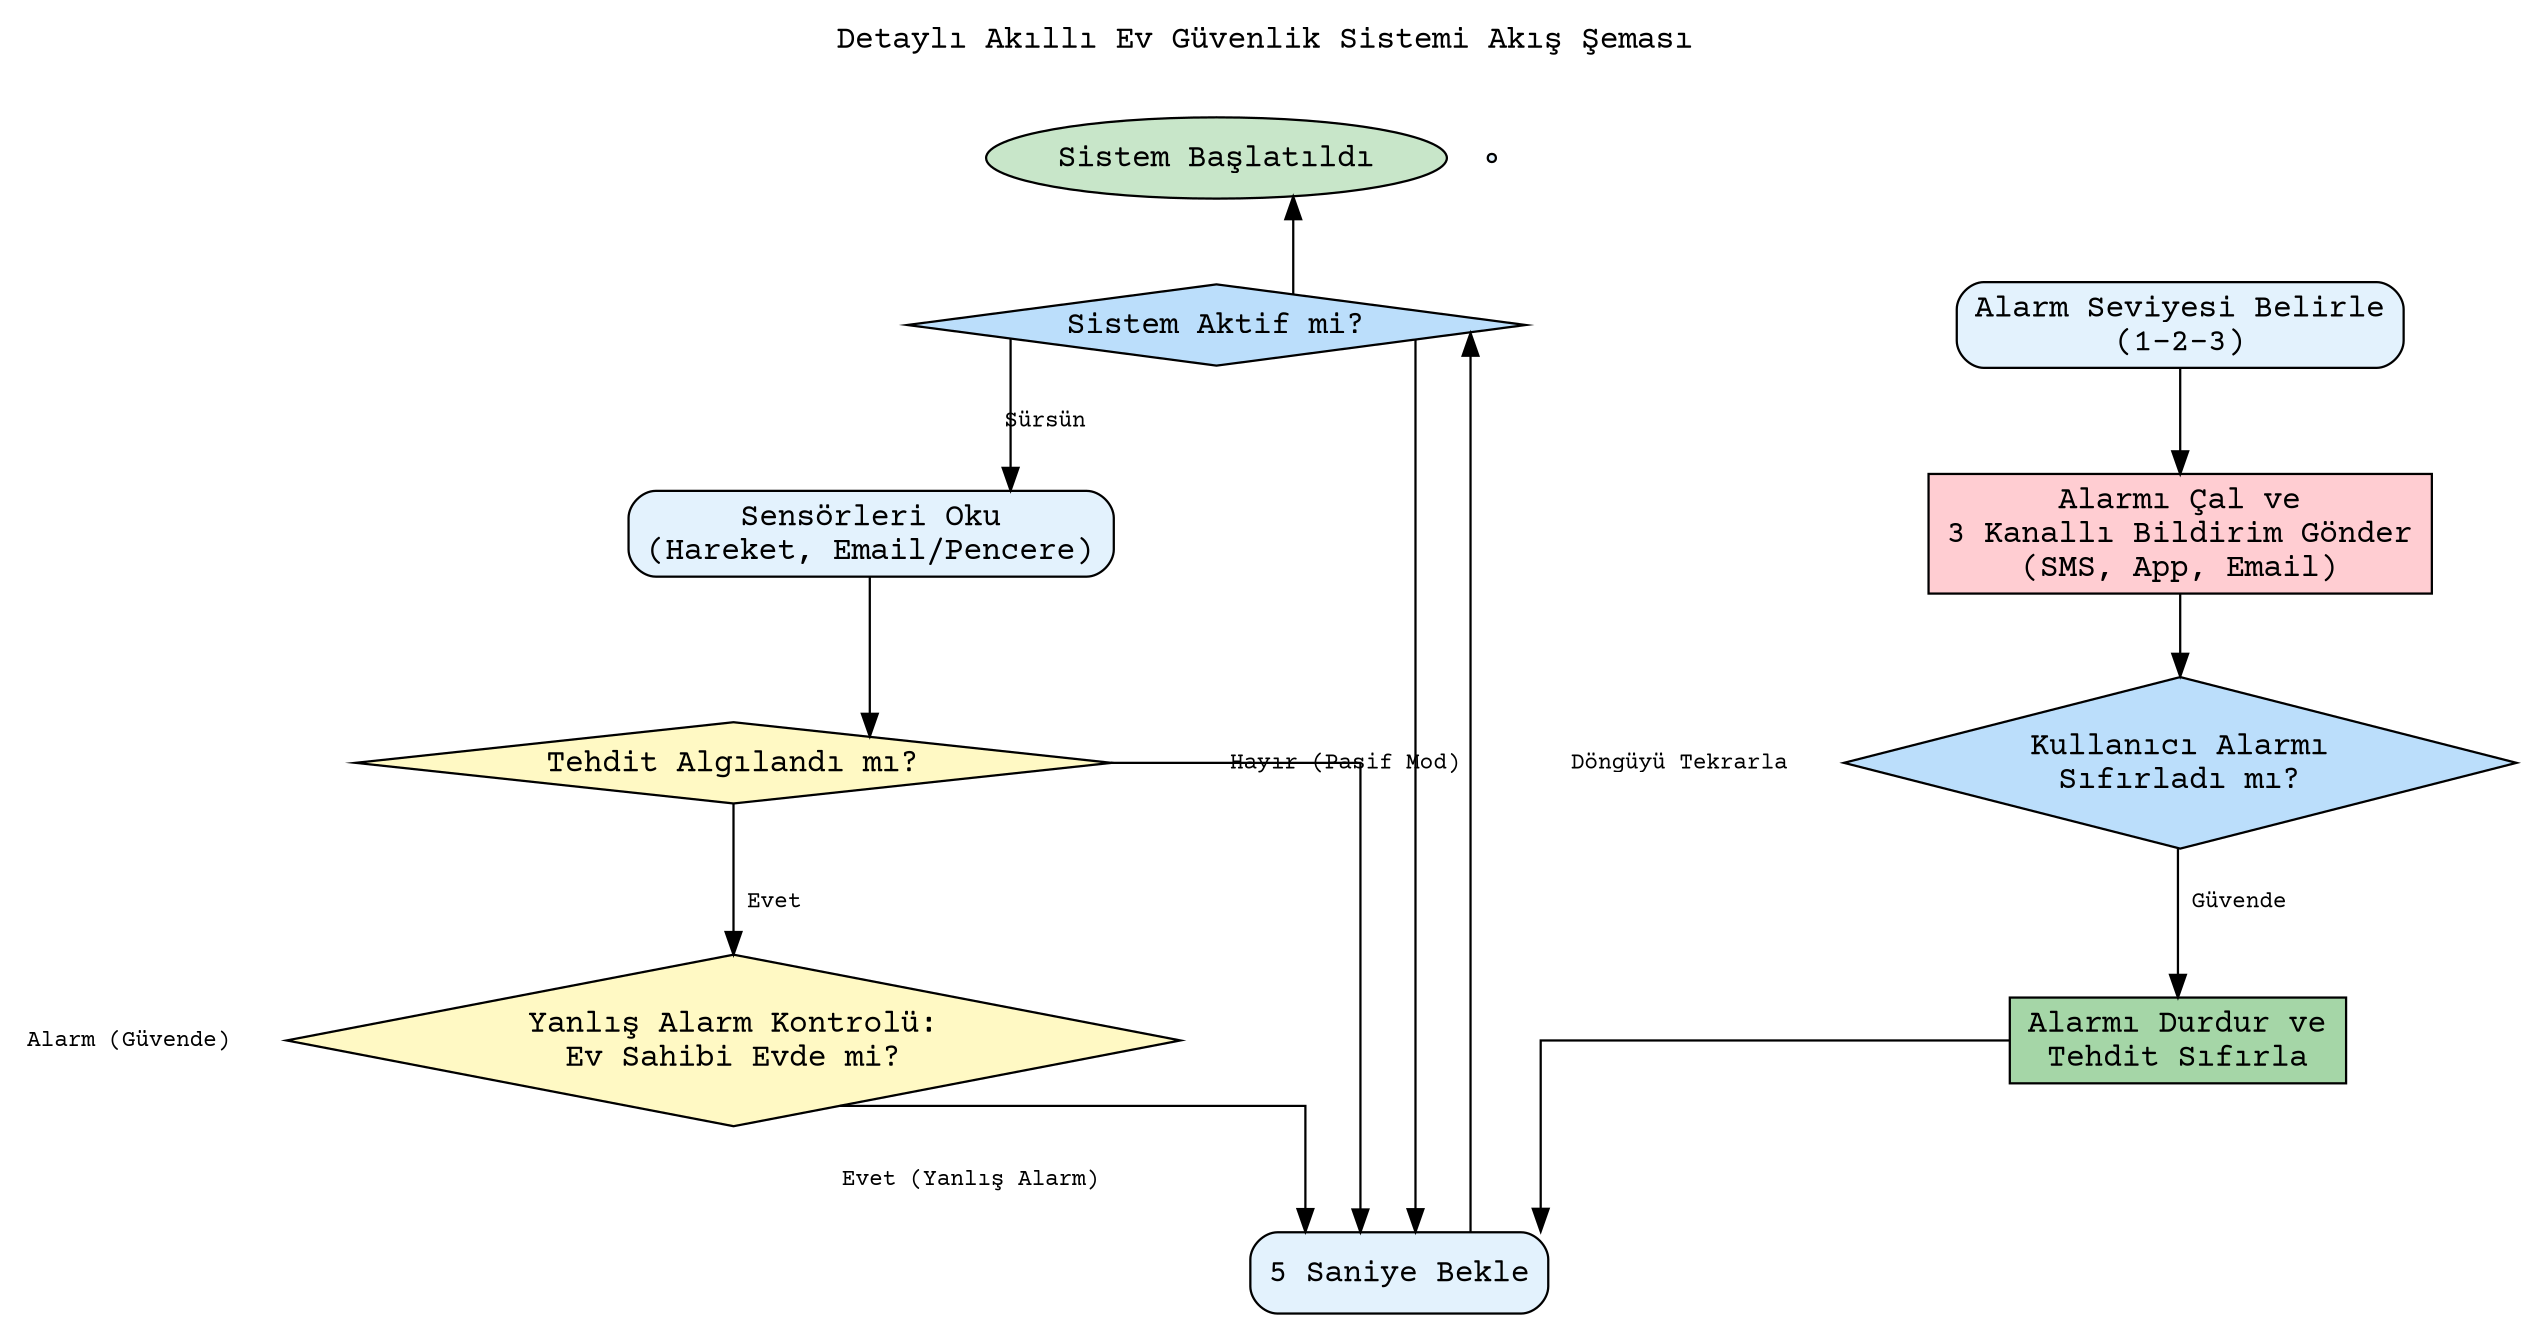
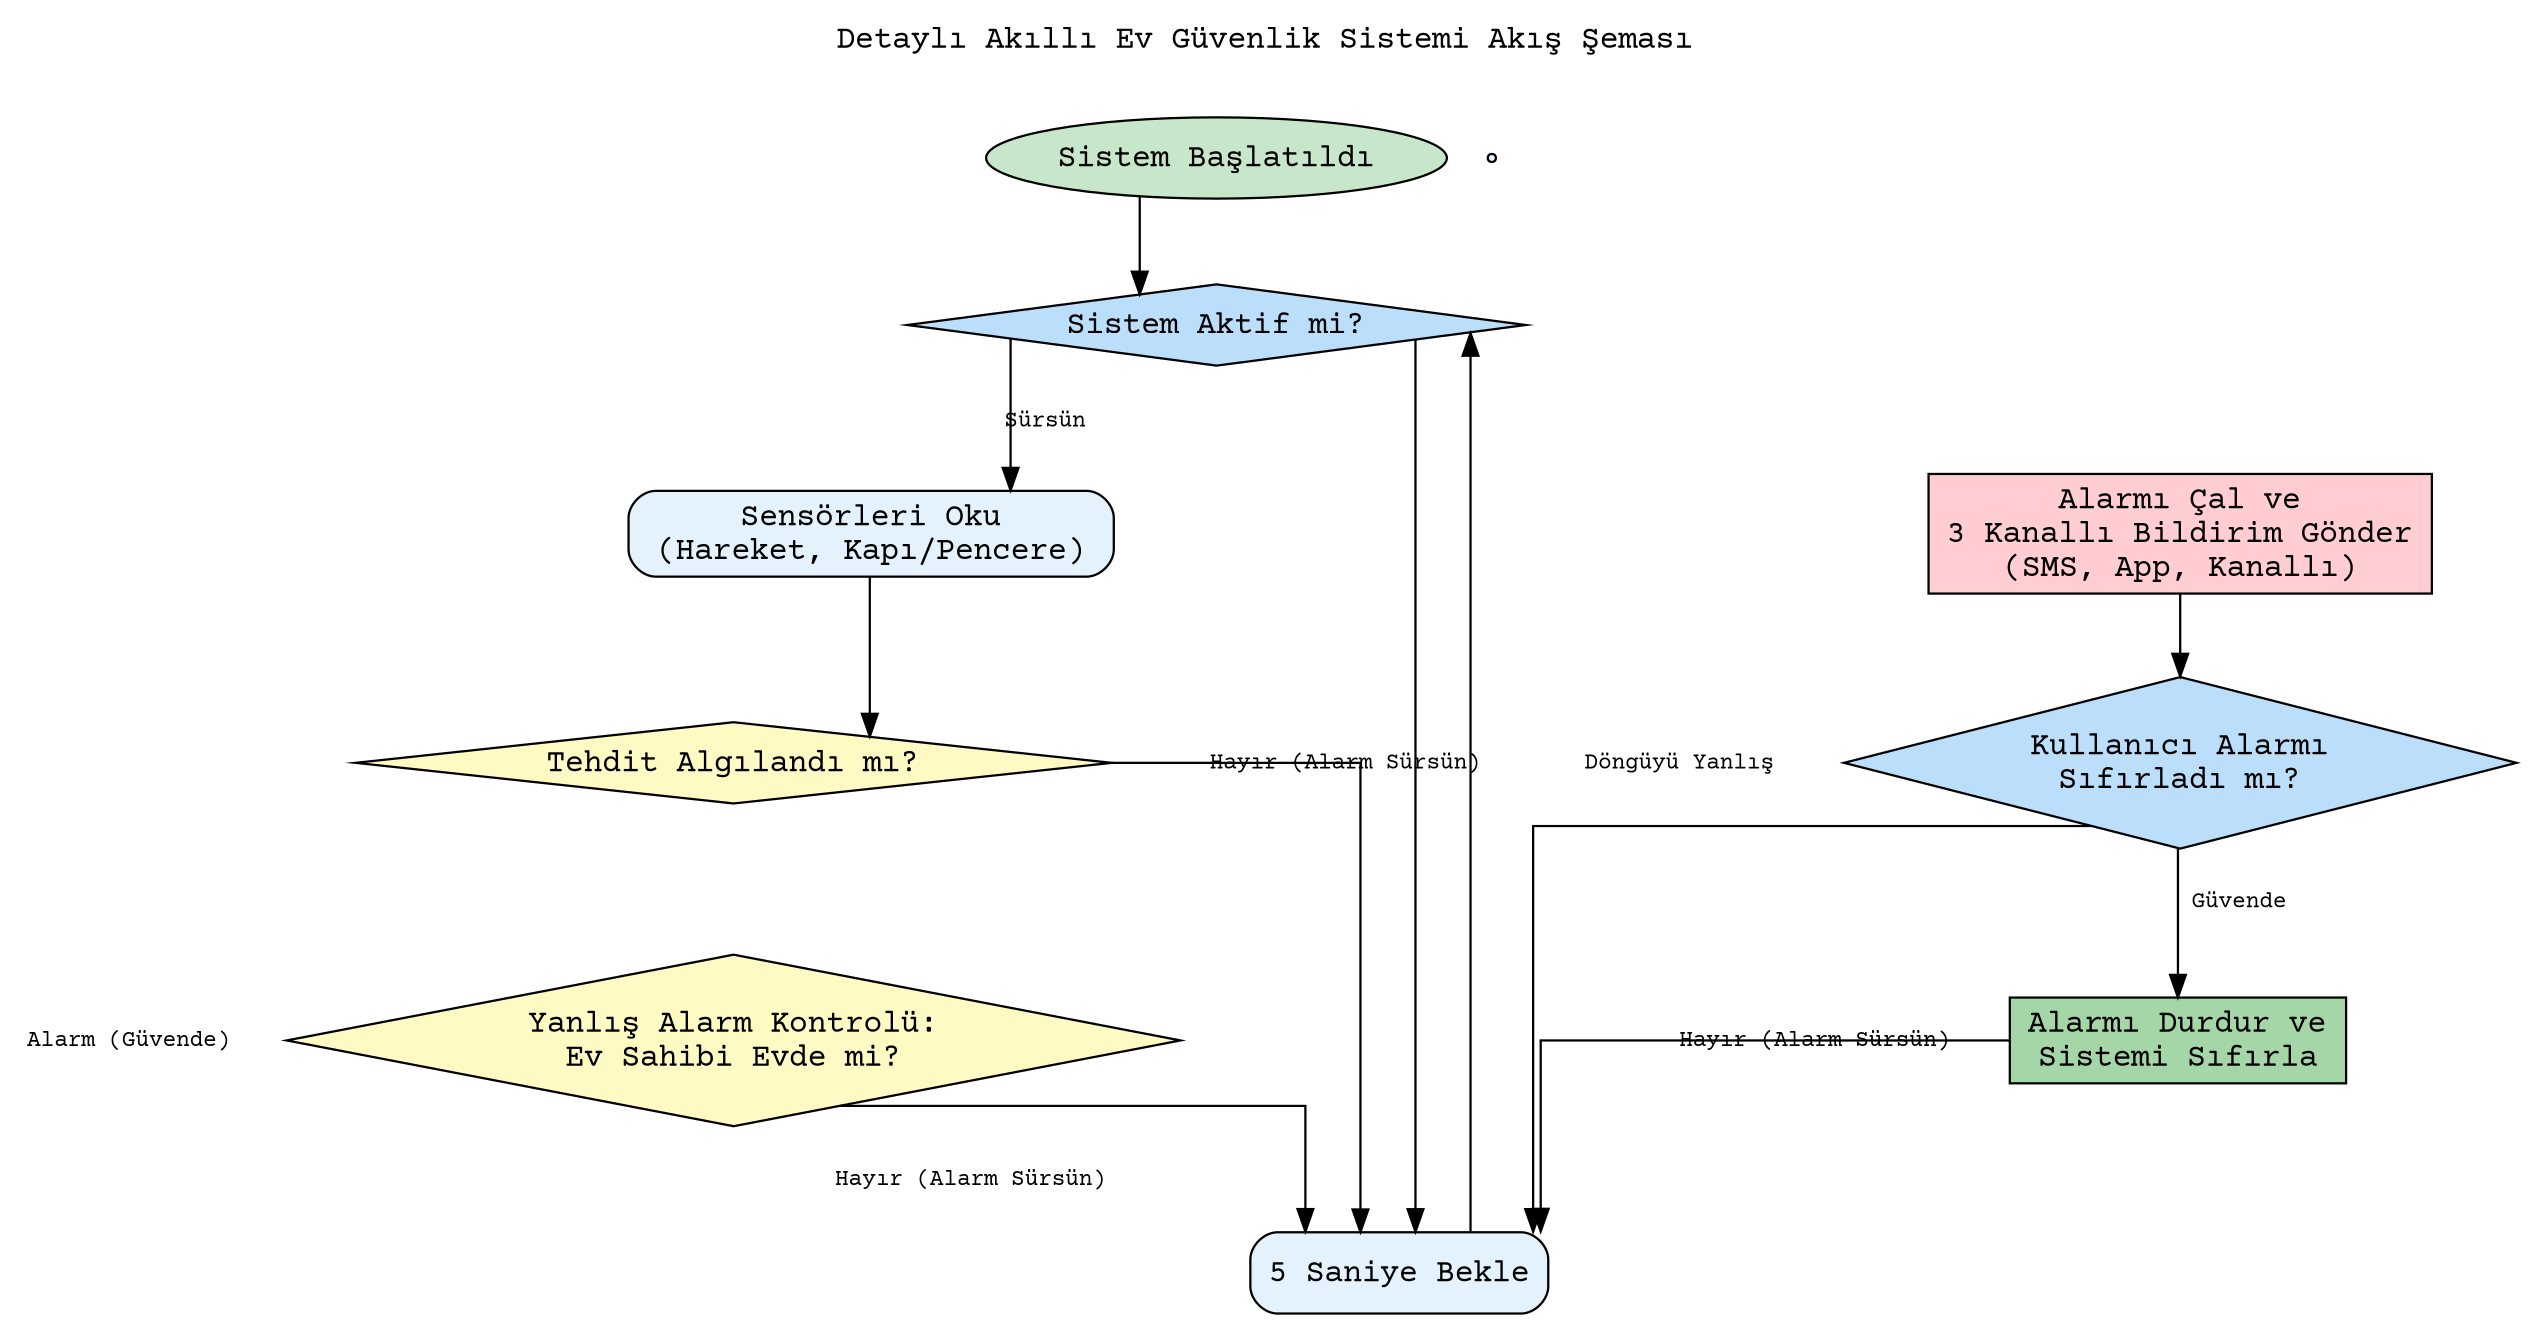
(1293, 257) -> (1140, 234)
(2180, 325) -> none
(871, 534) -> (871, 534)
(2180, 534) -> (2180, 534)
(1346, 763) -> (1346, 763)
(1680, 763) -> (1680, 763)
none -> (1621, 826)
(734, 868) -> none
(2178, 1040) -> (2178, 1040)
(972, 1179) -> (972, 1179)
